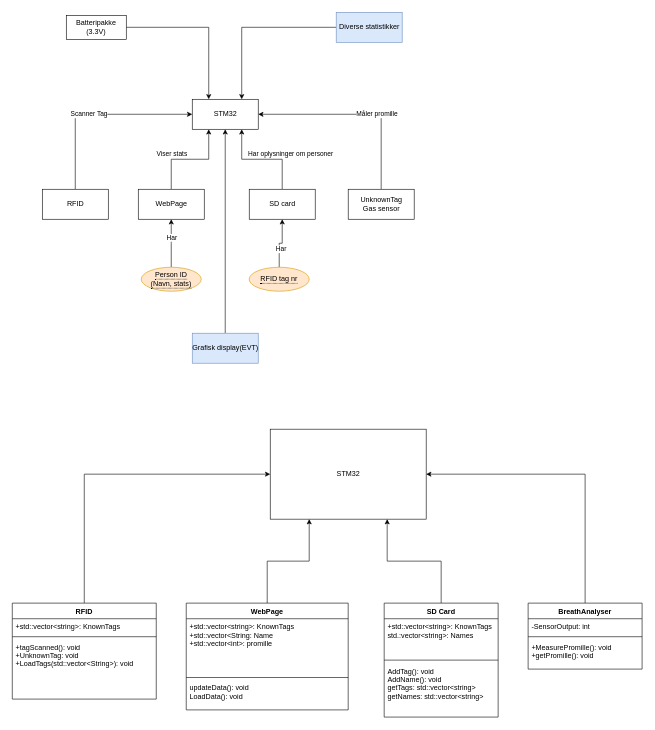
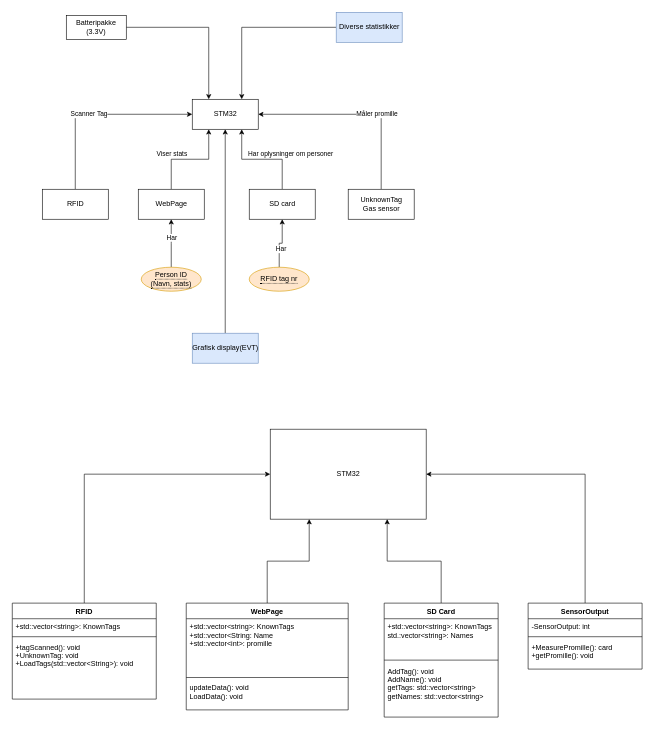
(585, 611) -> (585, 611)
(574, 647) -> (575, 647)
